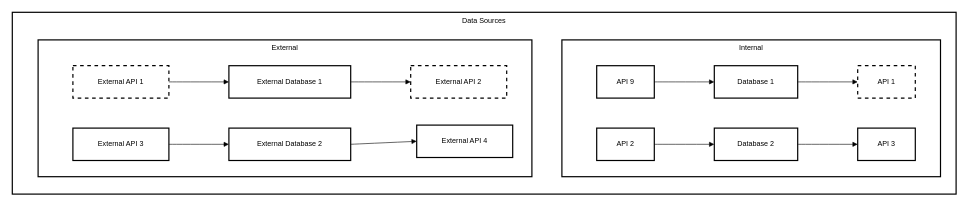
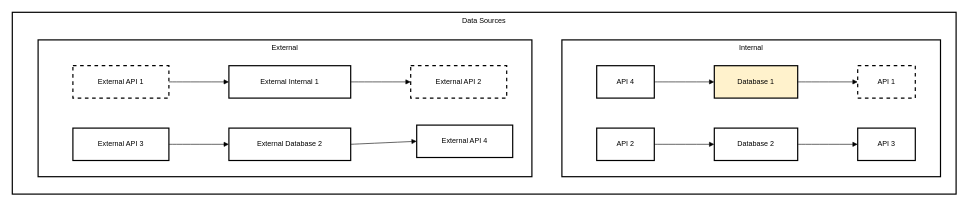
(290, 82) -> (290, 82)
(626, 82) -> (626, 82)
(756, 82) -> (756, 82)
